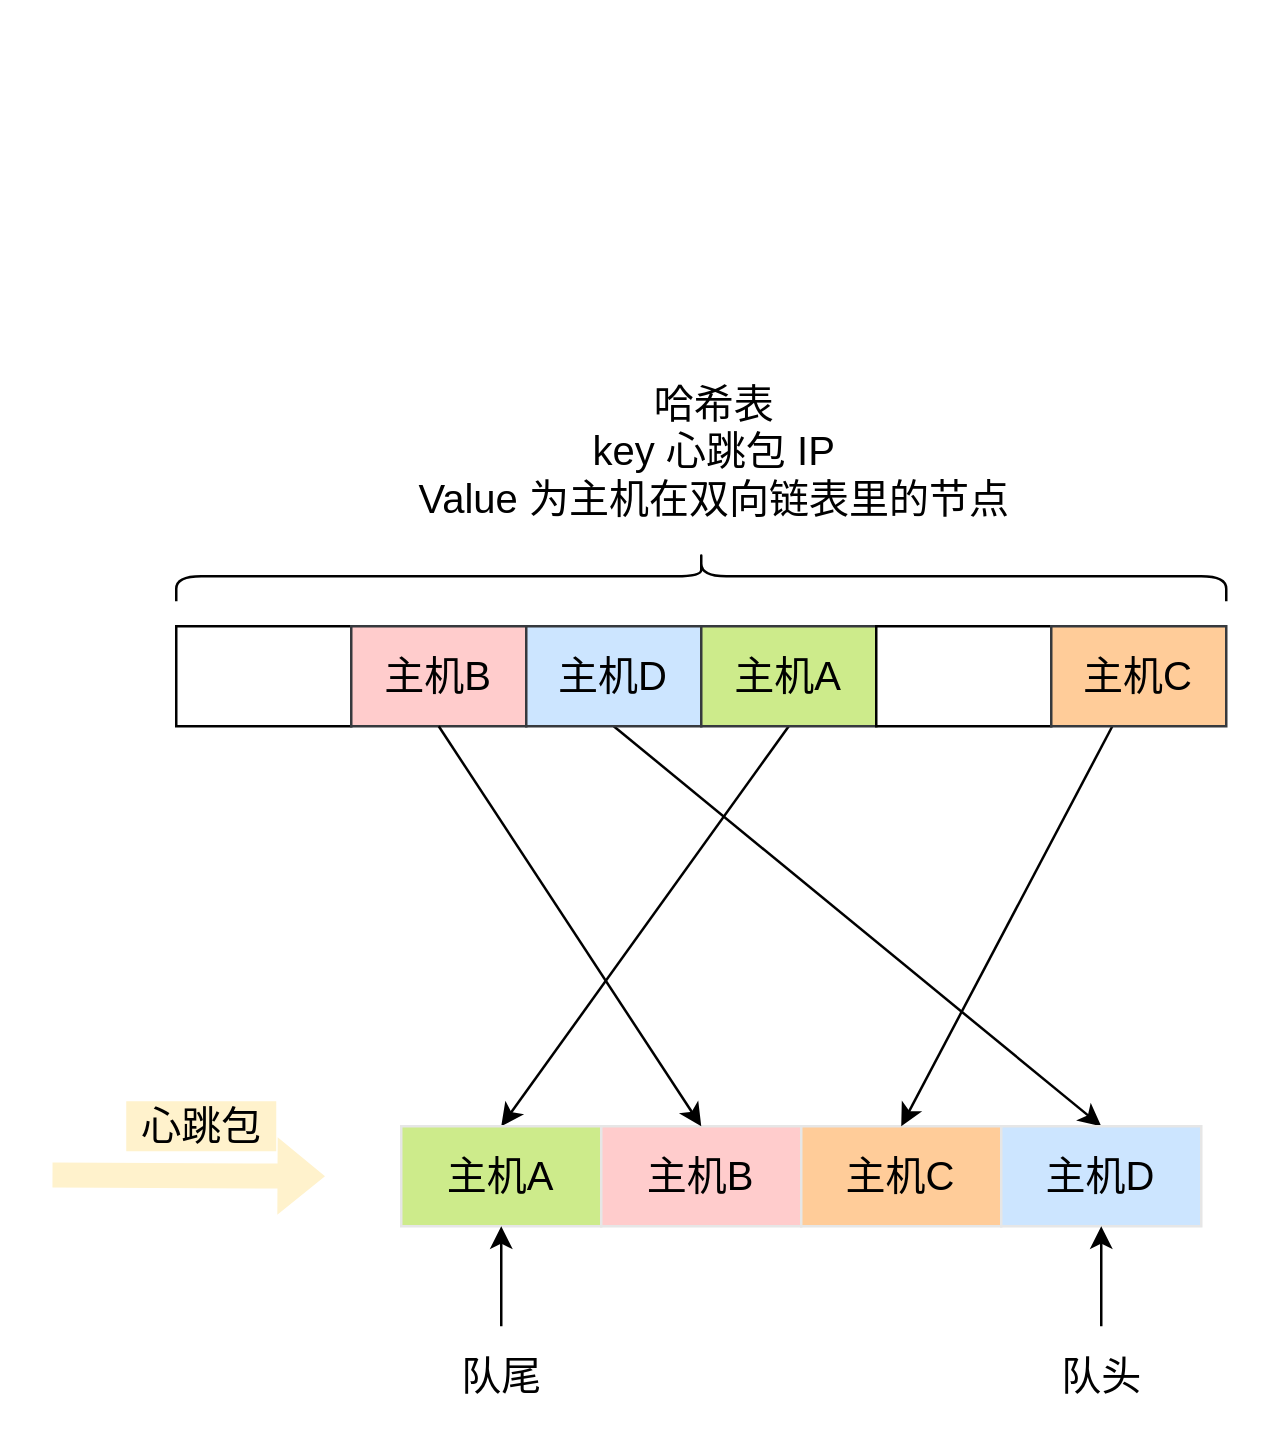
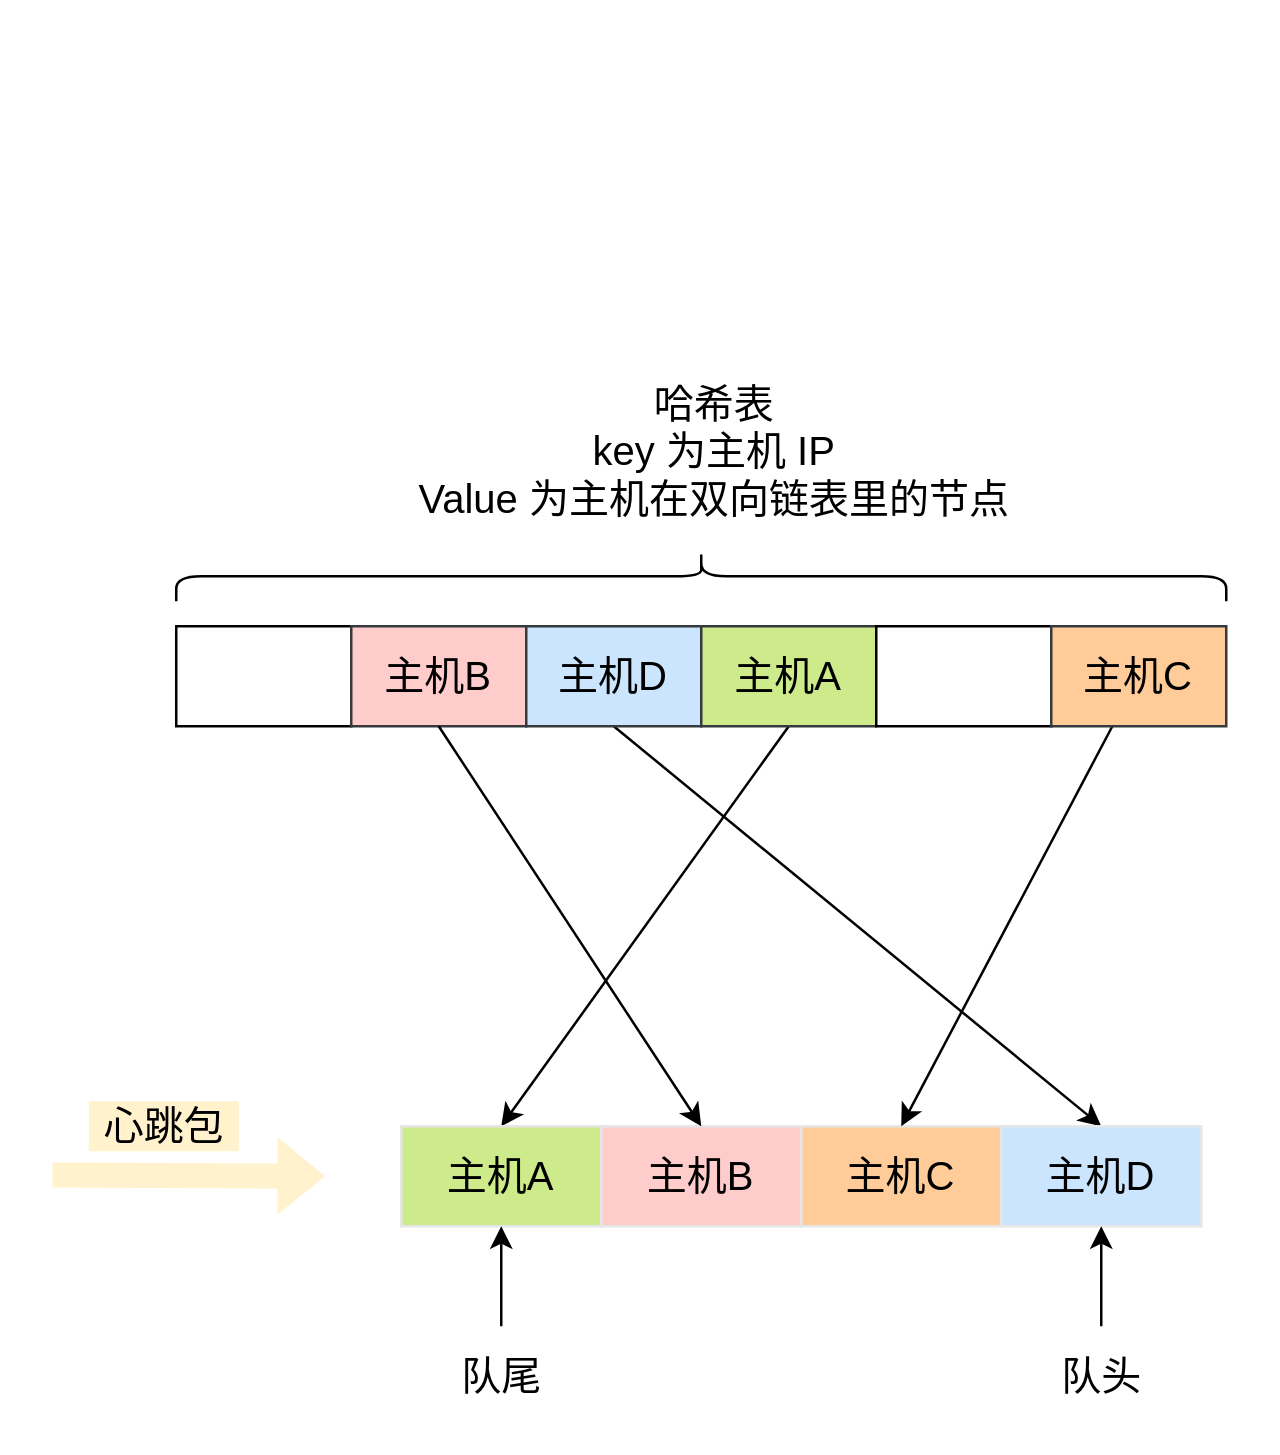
(715, 451) -> (715, 451)
(201, 1126) -> (164, 1126)
